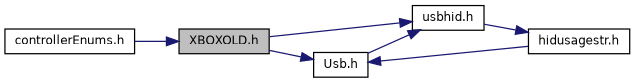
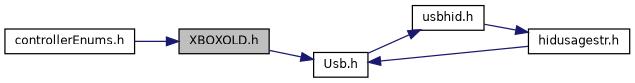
(335, 30) -> none
